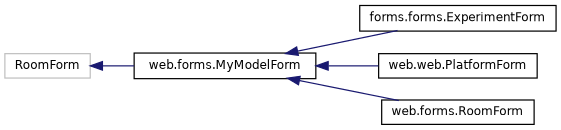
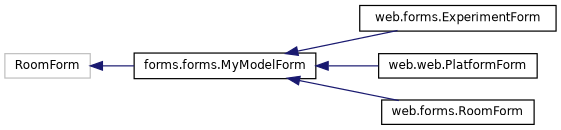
(458, 18) -> (458, 18)
(225, 66) -> (225, 66)
